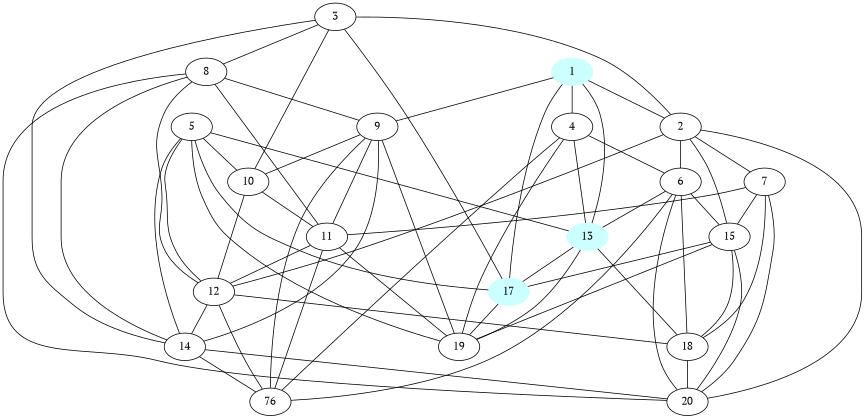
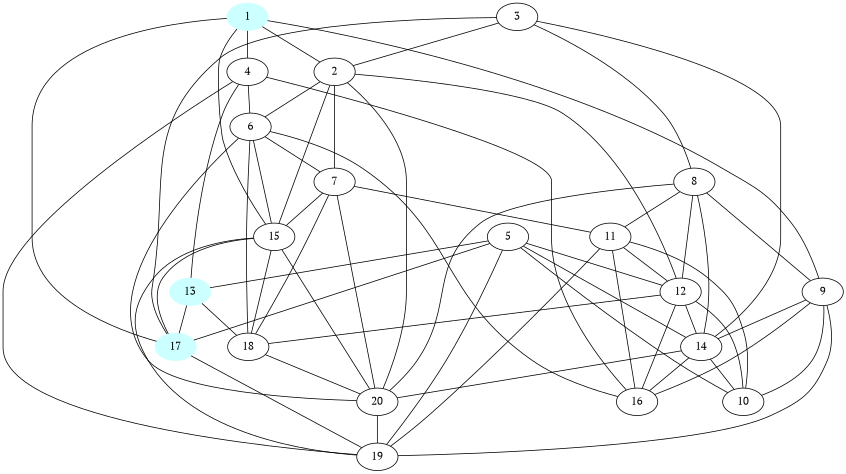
(296, 92) -> (722, 374)
(604, 152) -> (222, 135)
(352, 182) -> none
(629, 212) -> (293, 154)
(537, 305) -> (377, 429)
(270, 402) -> (637, 402)
